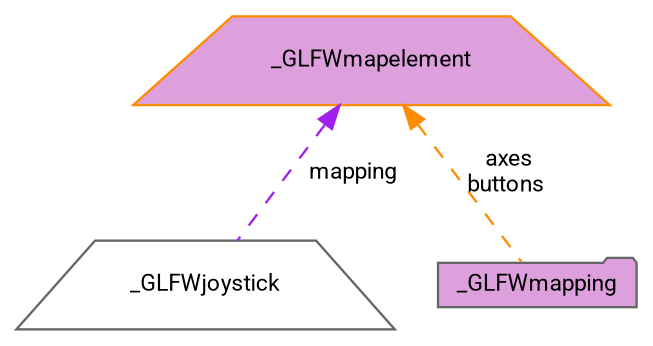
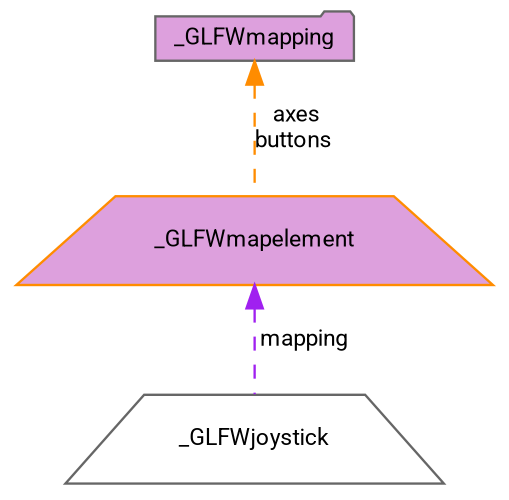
(470, 193) -> (255, 140)
